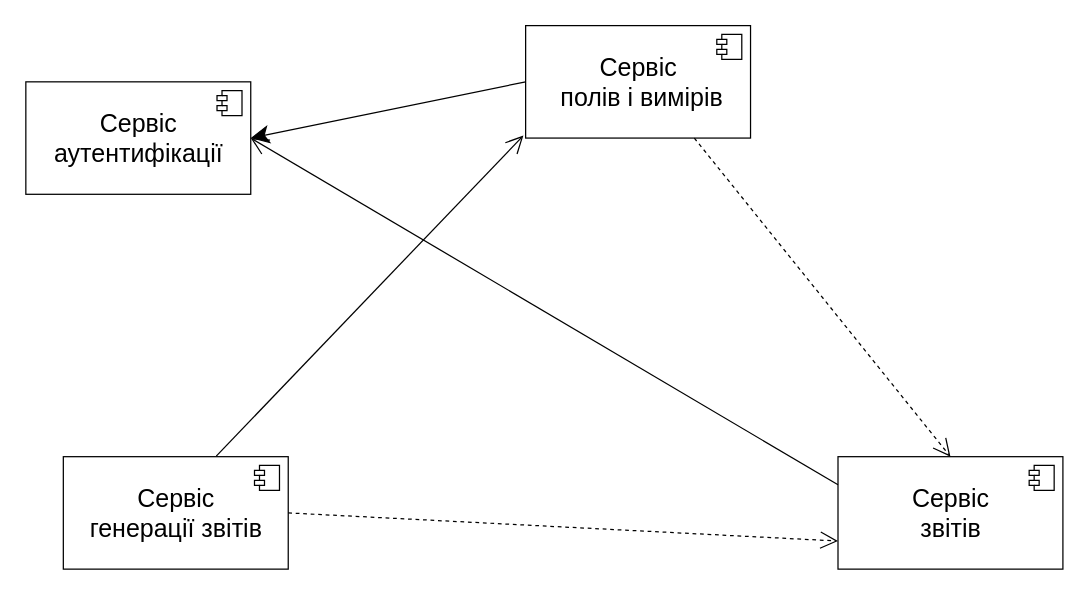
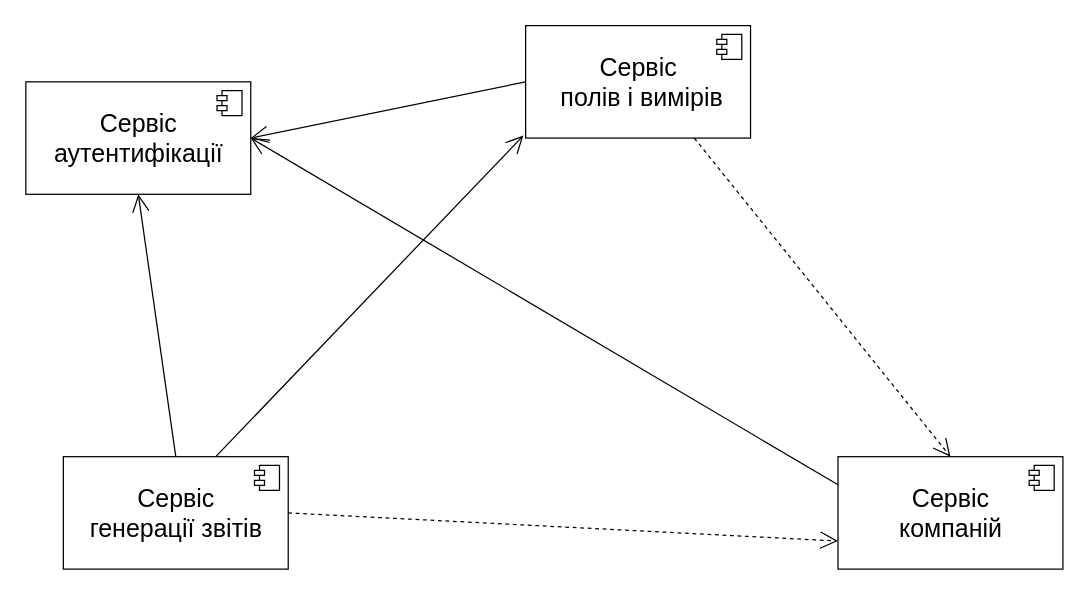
(266, 135) -> (262, 136)
none -> (157, 327)
(951, 513) -> (951, 513)
